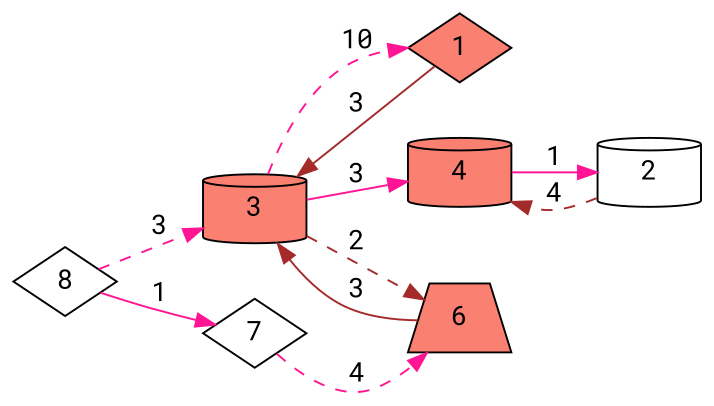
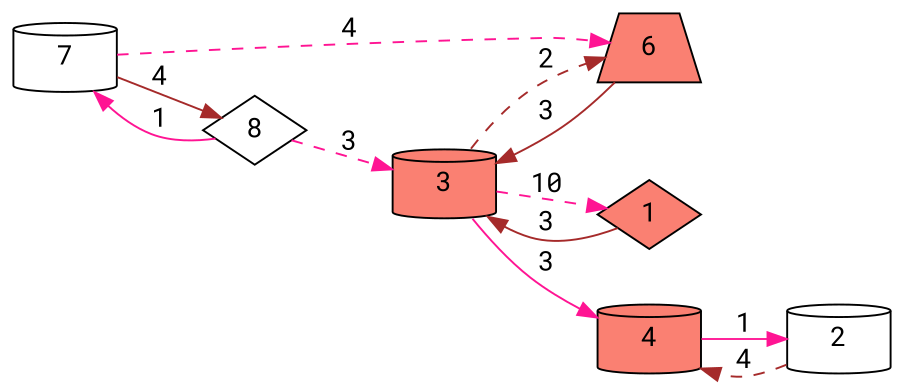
none -> (160, 94)
(255, 333) -> (65, 57)
